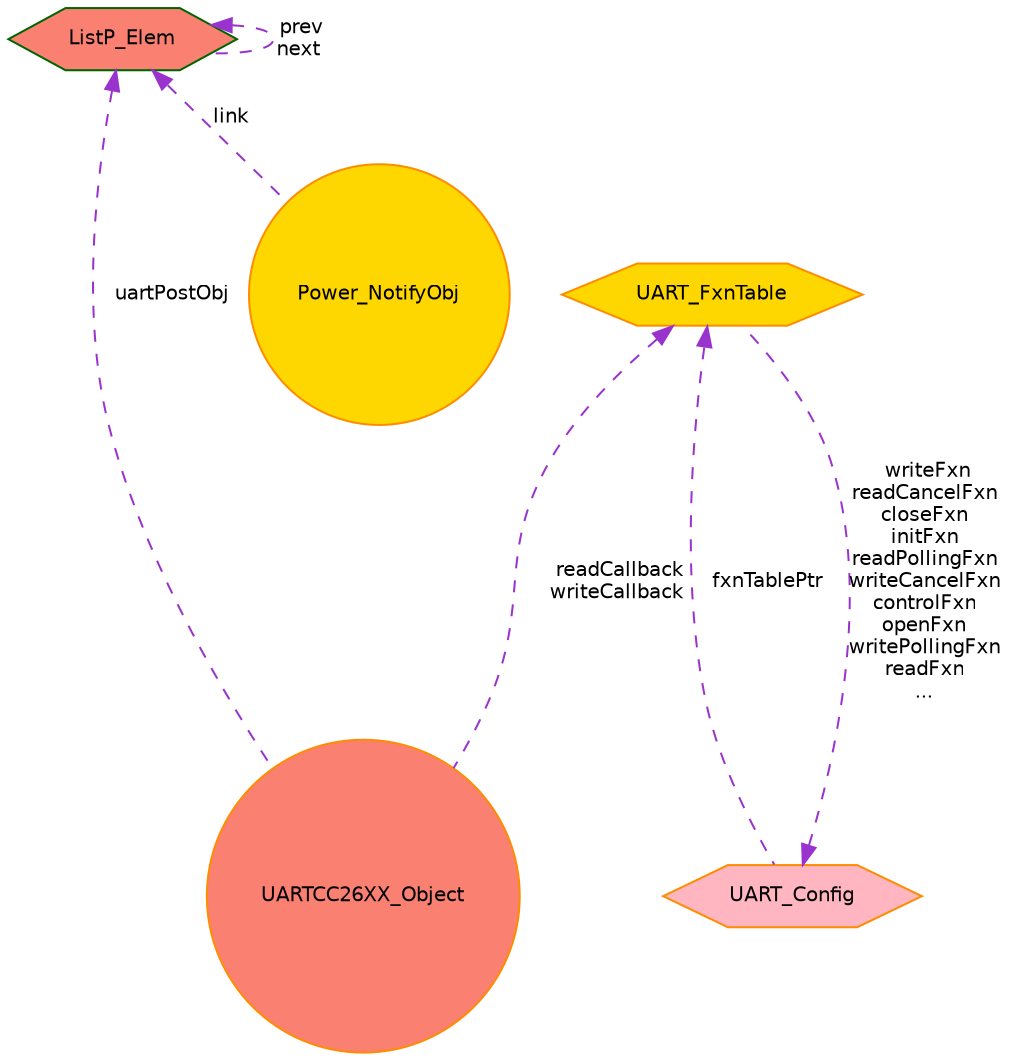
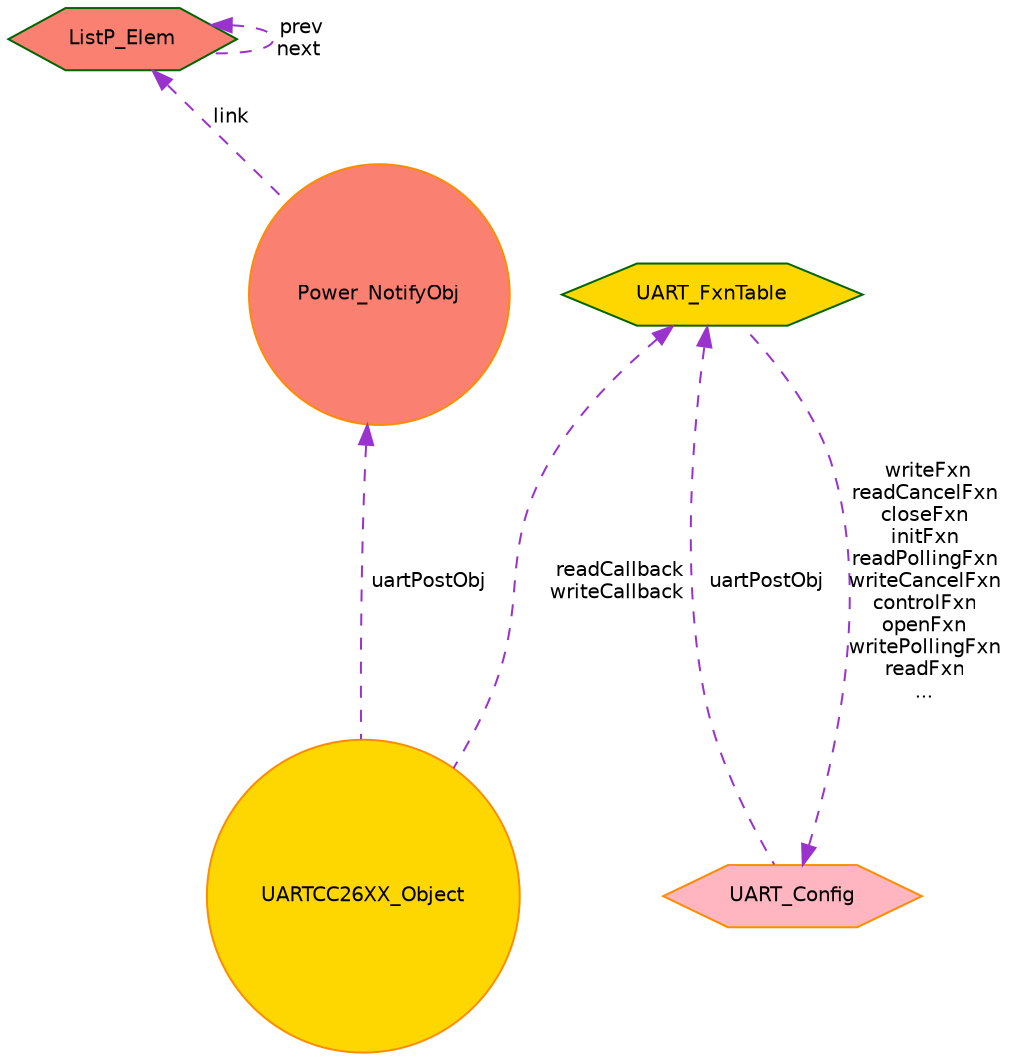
(379, 295) -> (379, 295)
(712, 295) -> (712, 295)
(115, 446) -> (362, 592)
(764, 582) -> (764, 582)
(363, 896) -> (363, 896)
